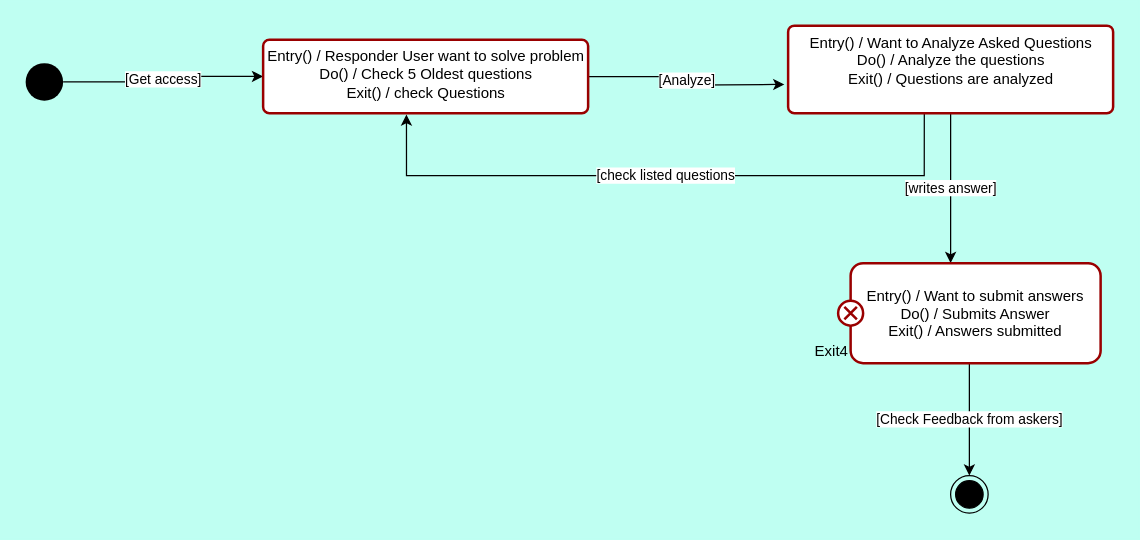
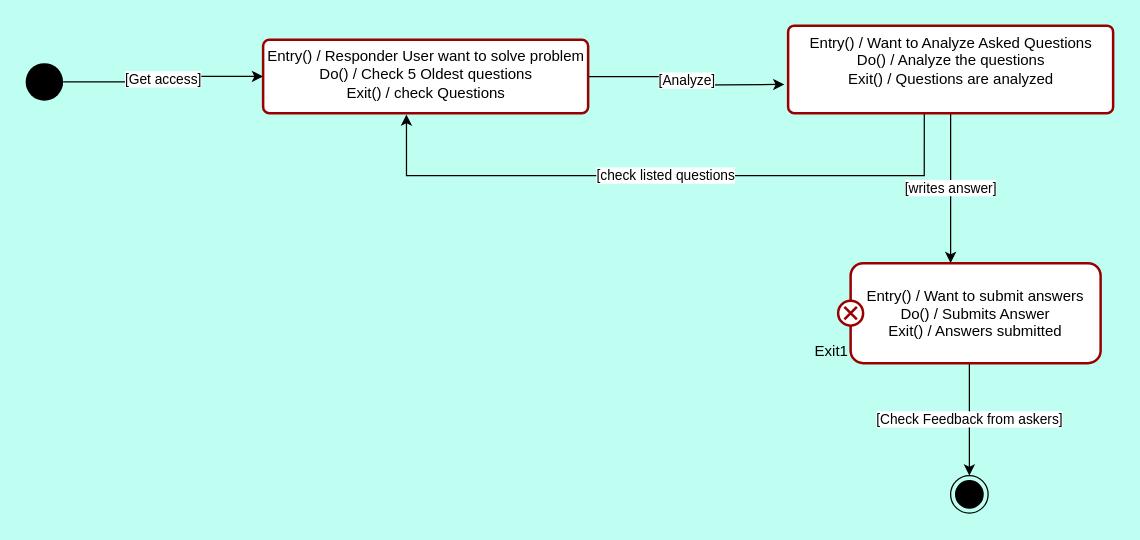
(831, 351) -> (831, 351)
